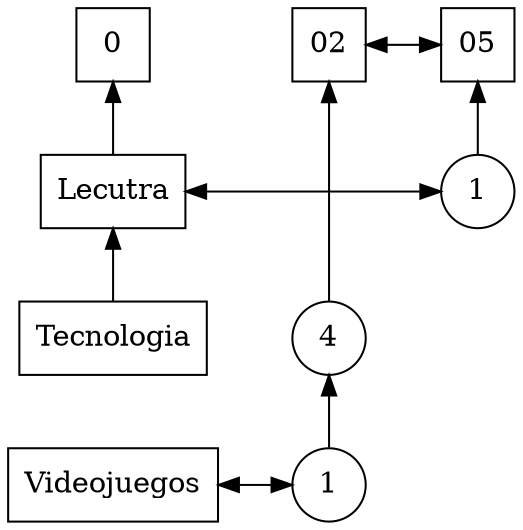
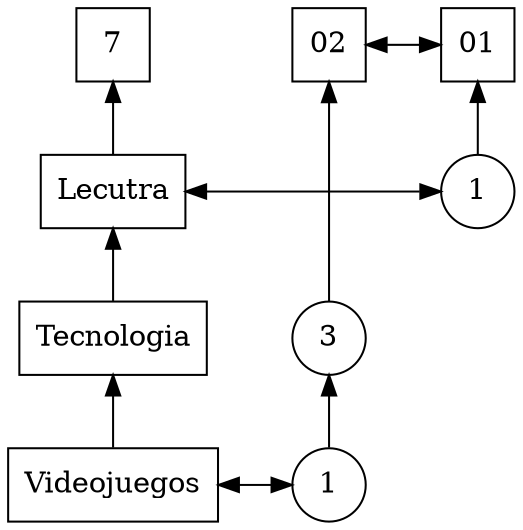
(113, 45) -> (113, 45)
(478, 45) -> (478, 45)
(329, 338) -> (329, 338)
none -> (113, 422)
